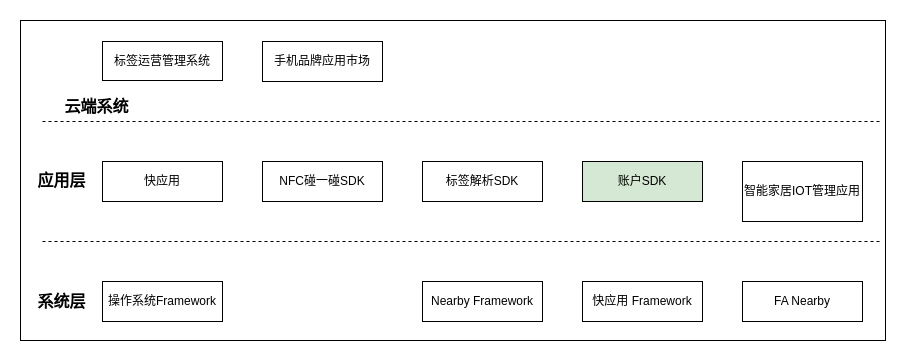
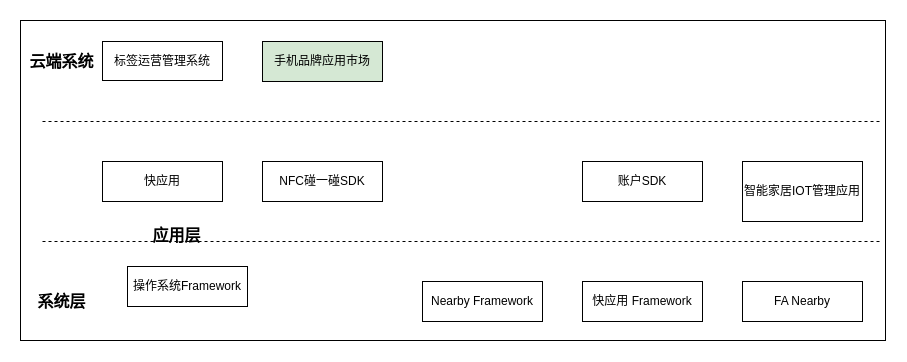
(323, 62) -> (323, 62)
(97, 107) -> (62, 62)
(62, 181) -> (177, 236)
(483, 182) -> none
(643, 182) -> (643, 182)
(163, 302) -> (188, 287)
